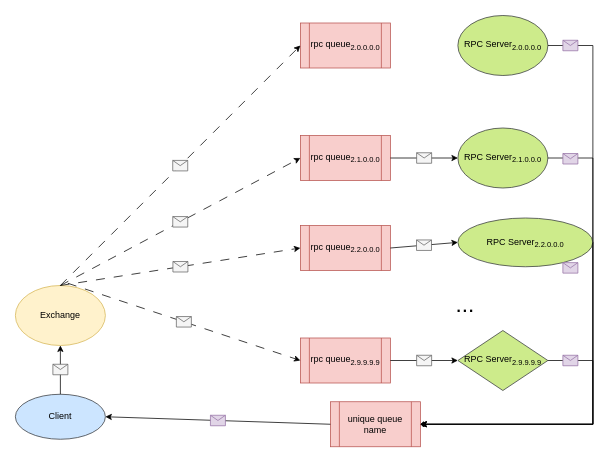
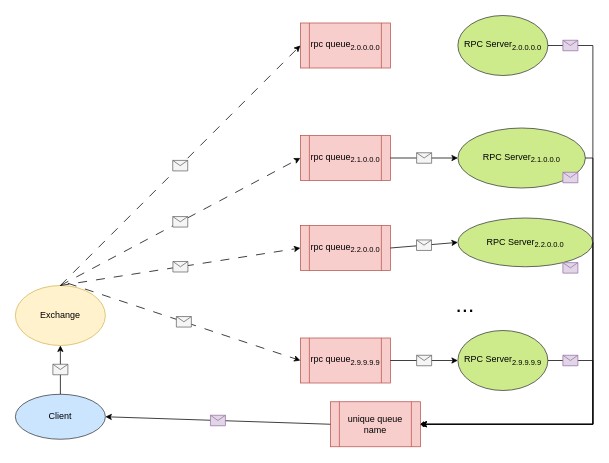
(503, 158) -> (522, 158)
(503, 360) -> (503, 360)
